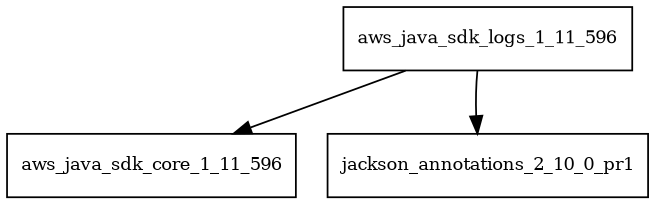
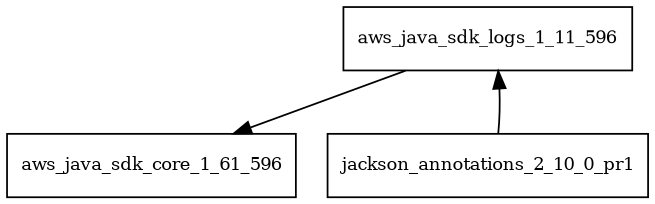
(476, 93) -> (500, 111)
(151, 166) -> (151, 166)
